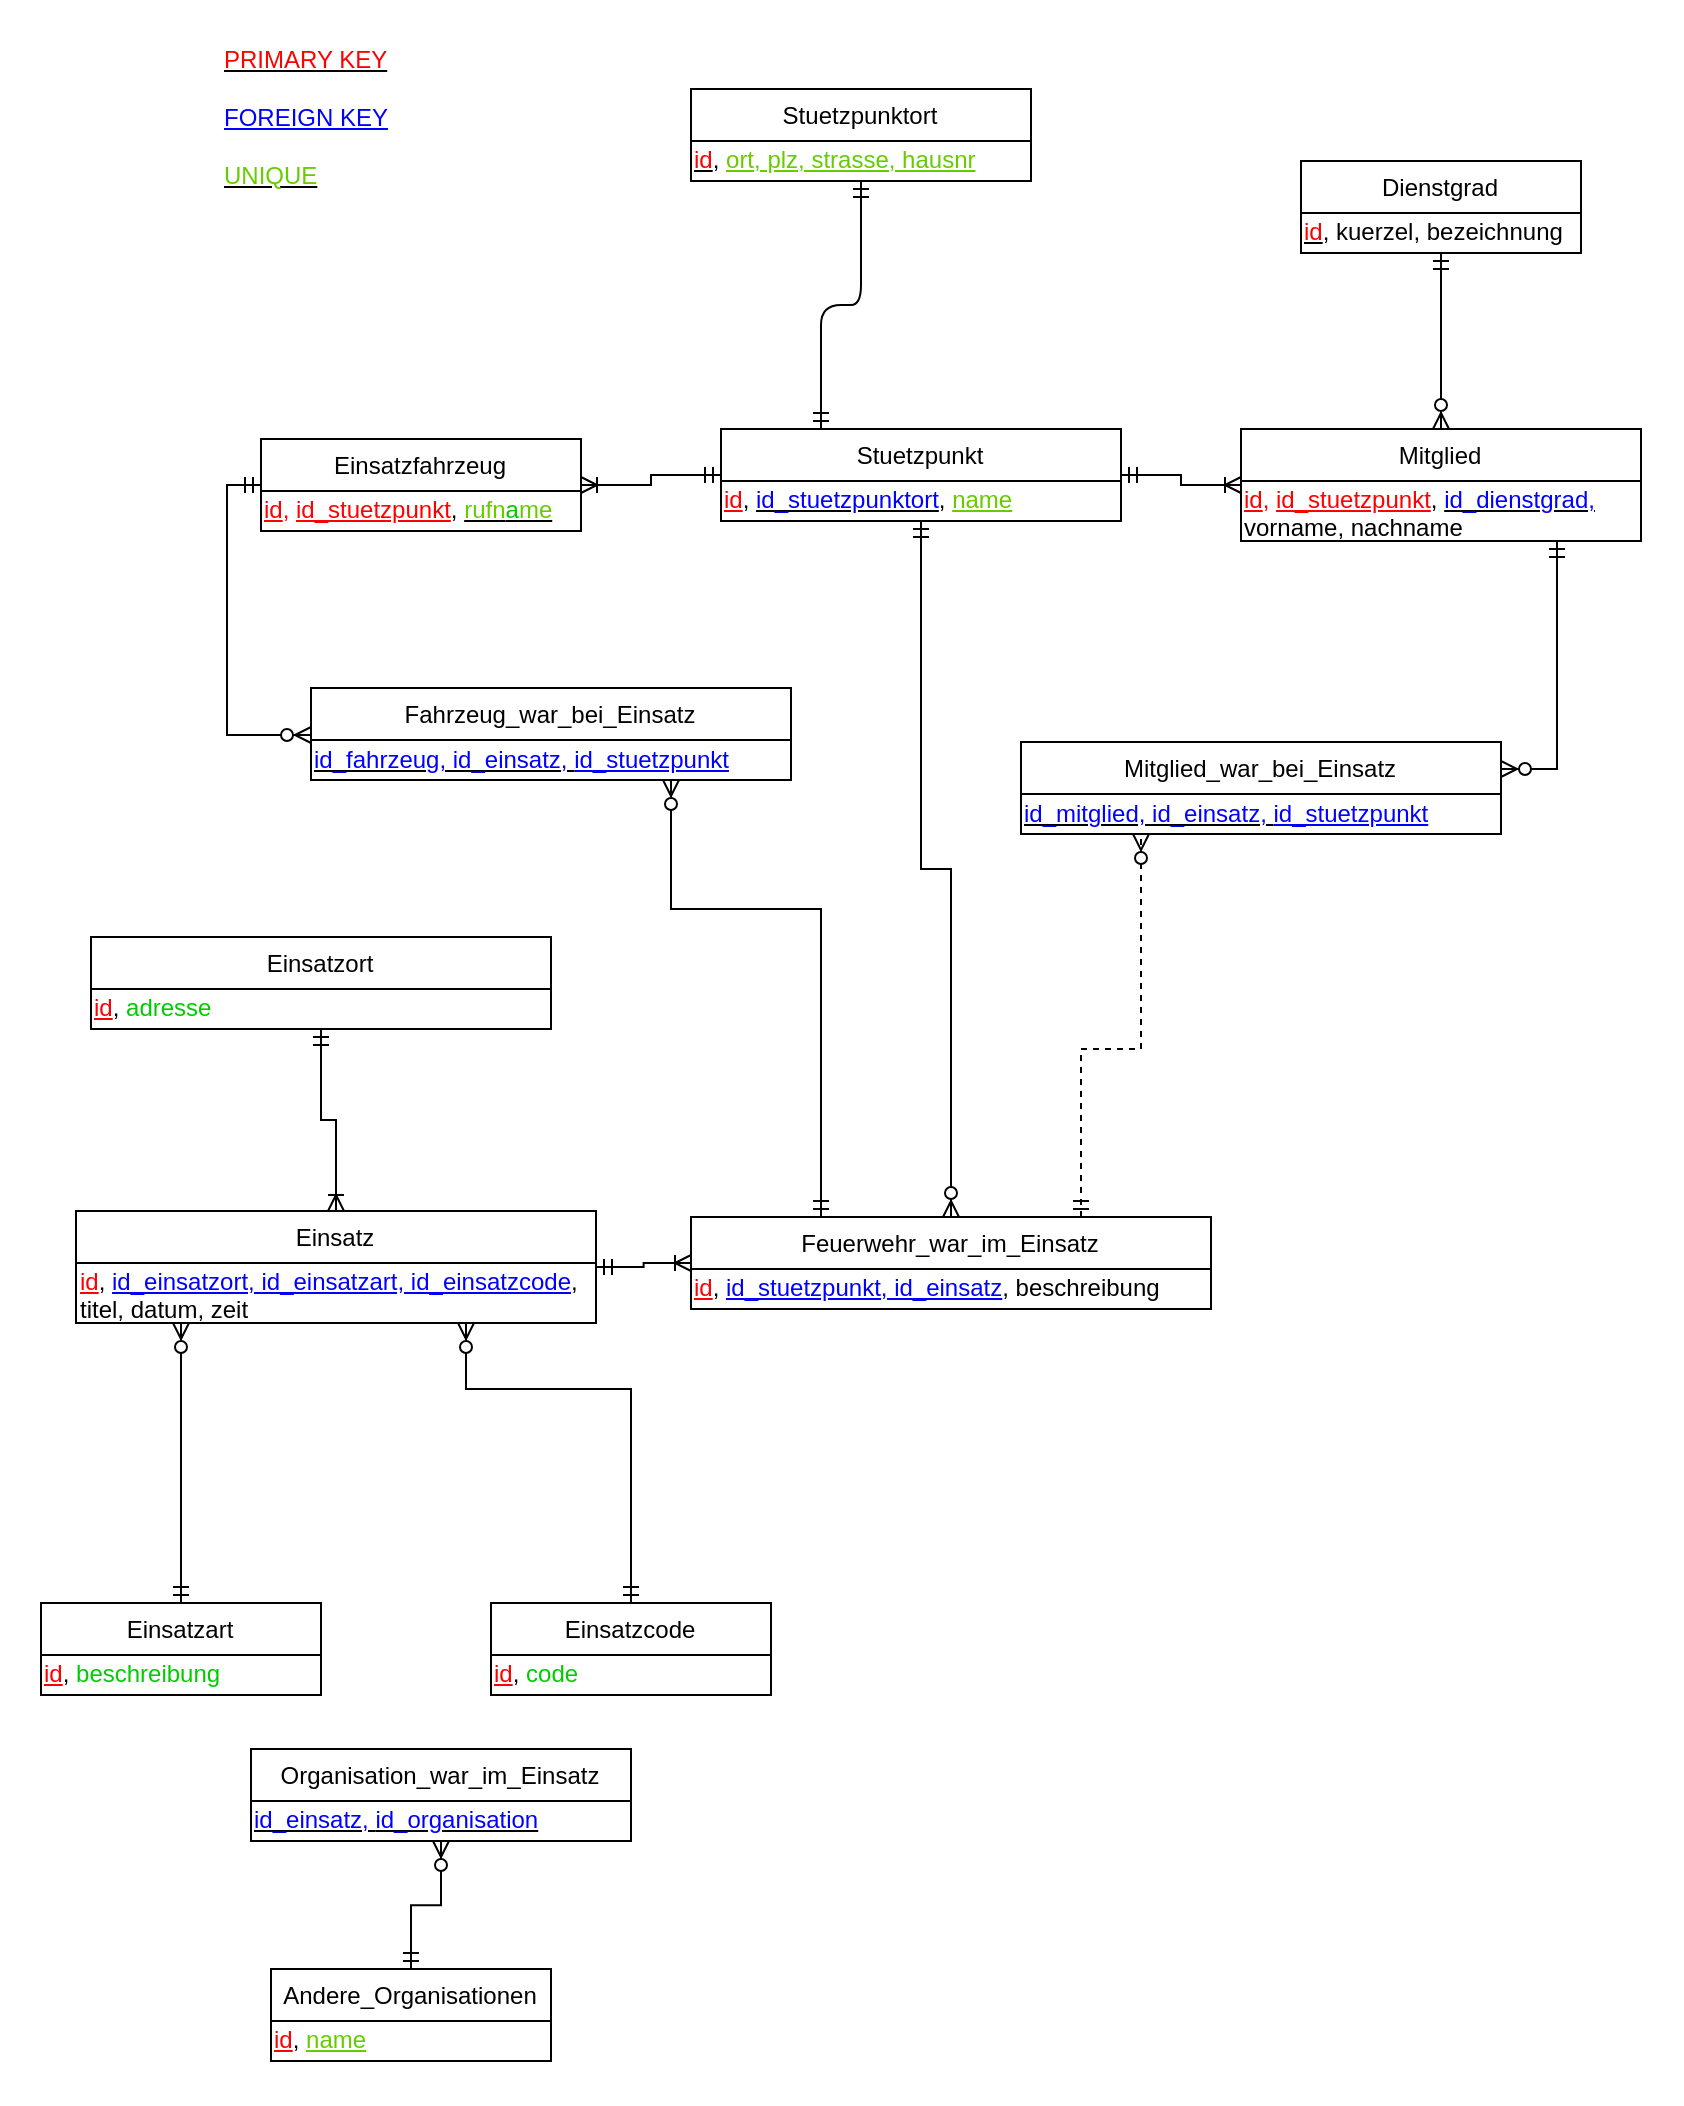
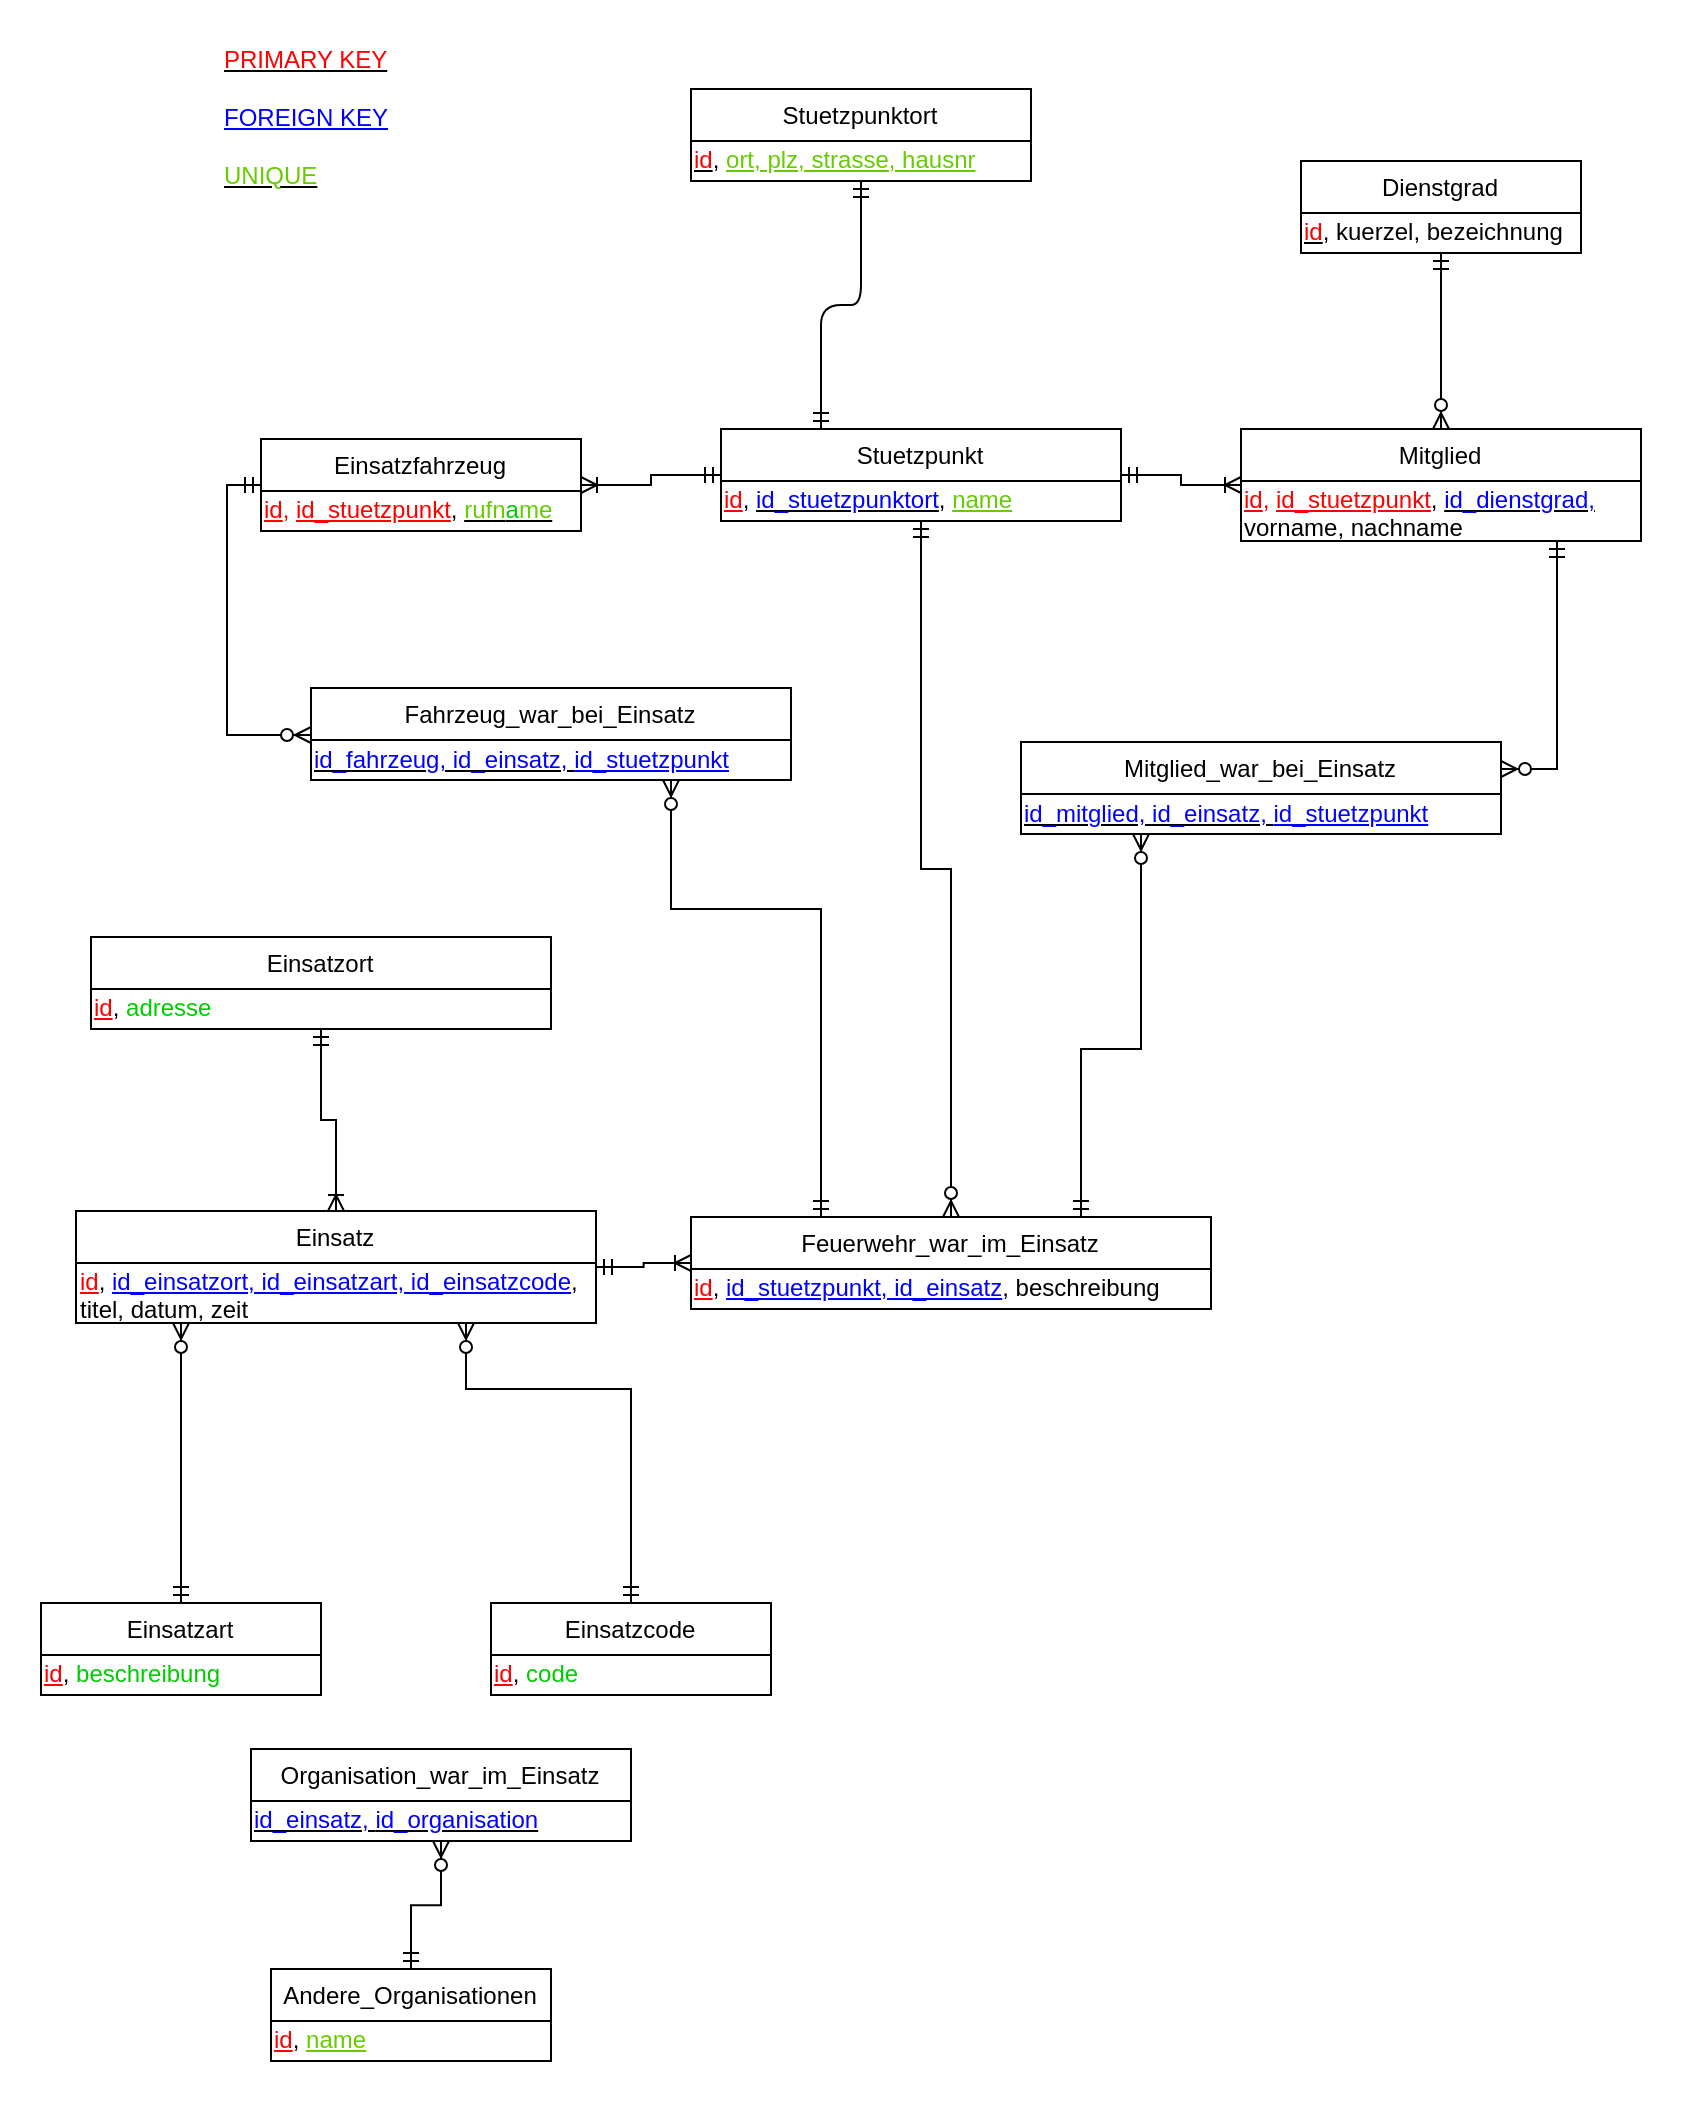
(1121, 1049) -> (1121, 1049)
